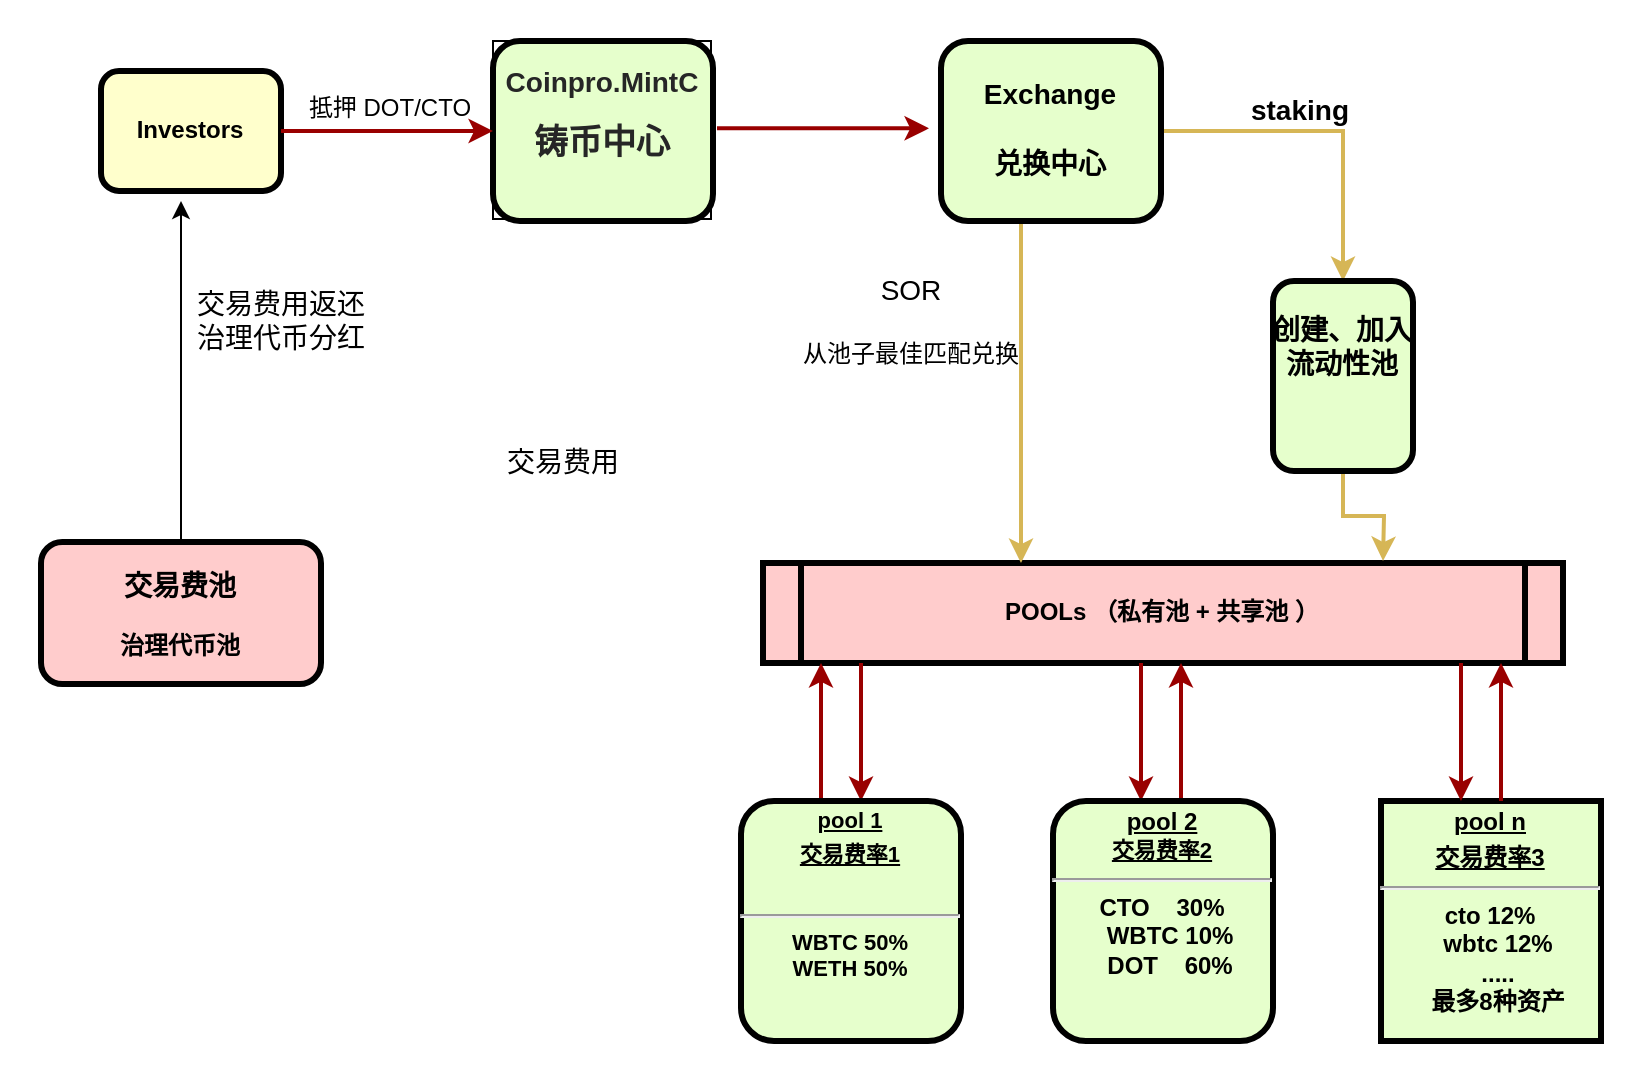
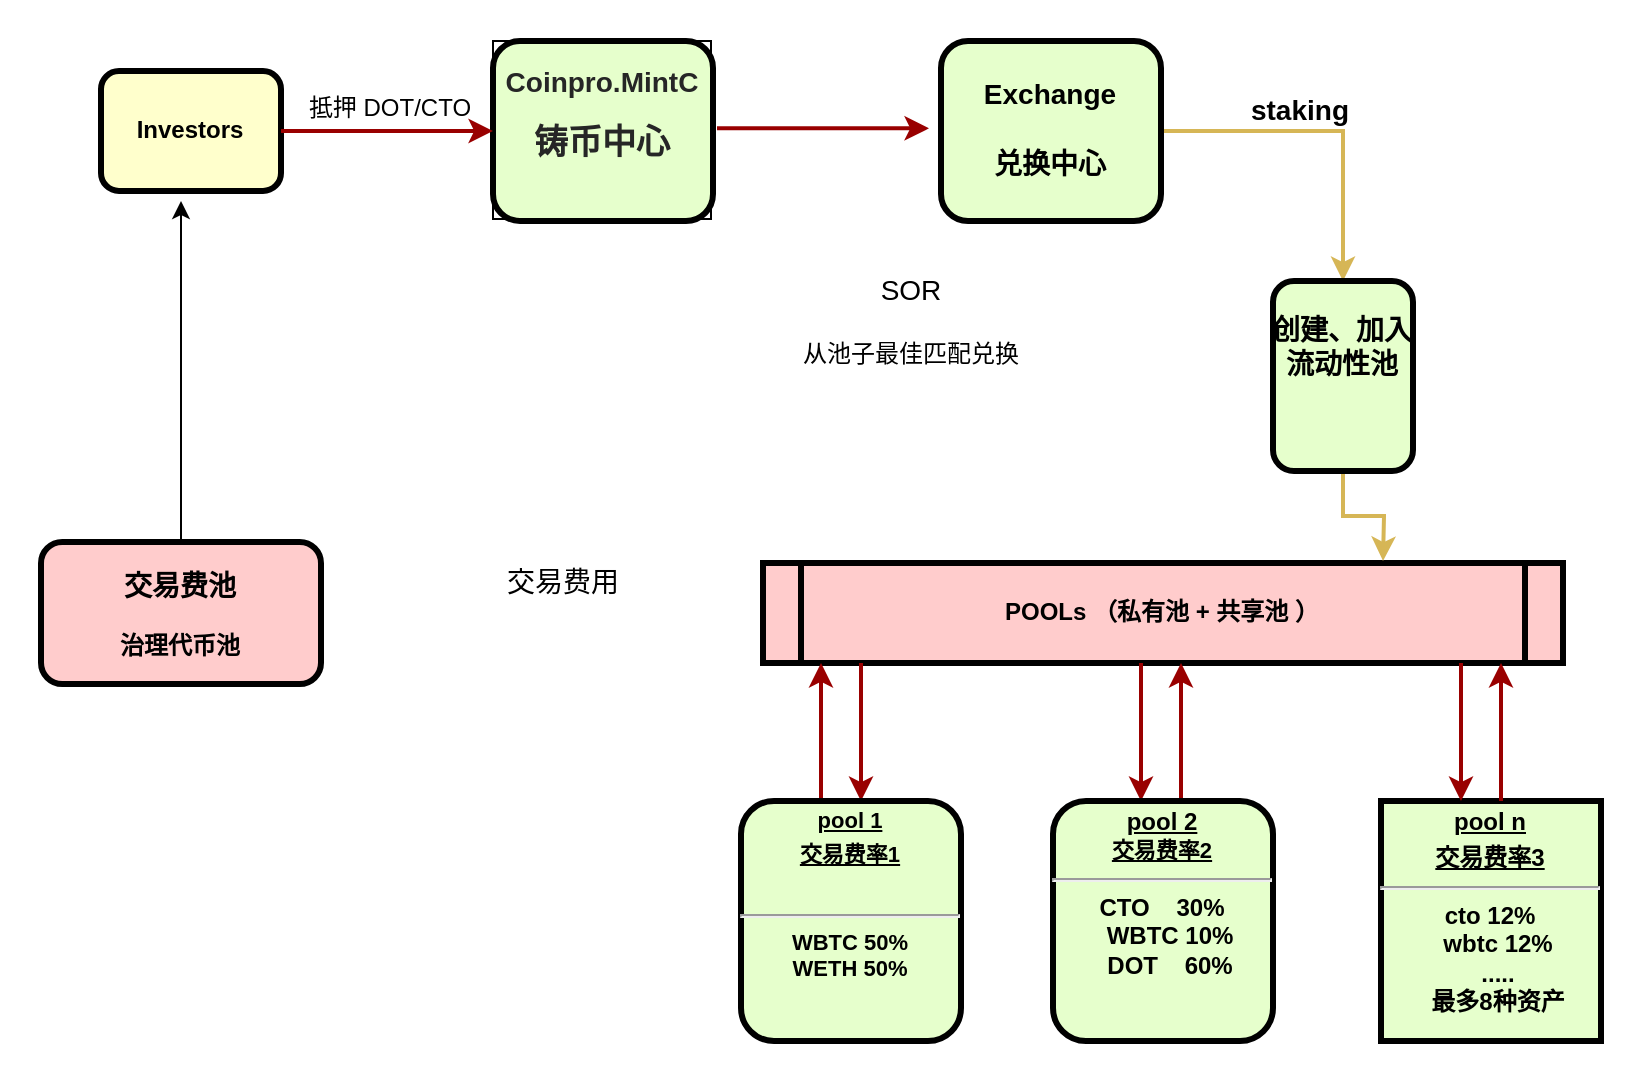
(281, 321) -> none
(1021, 384) -> none
(562, 463) -> (562, 583)
